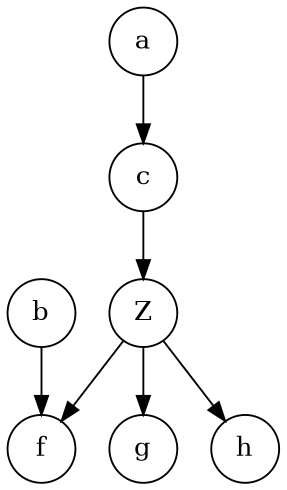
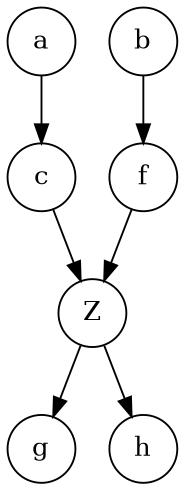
(98, 373) -> (121, 236)
